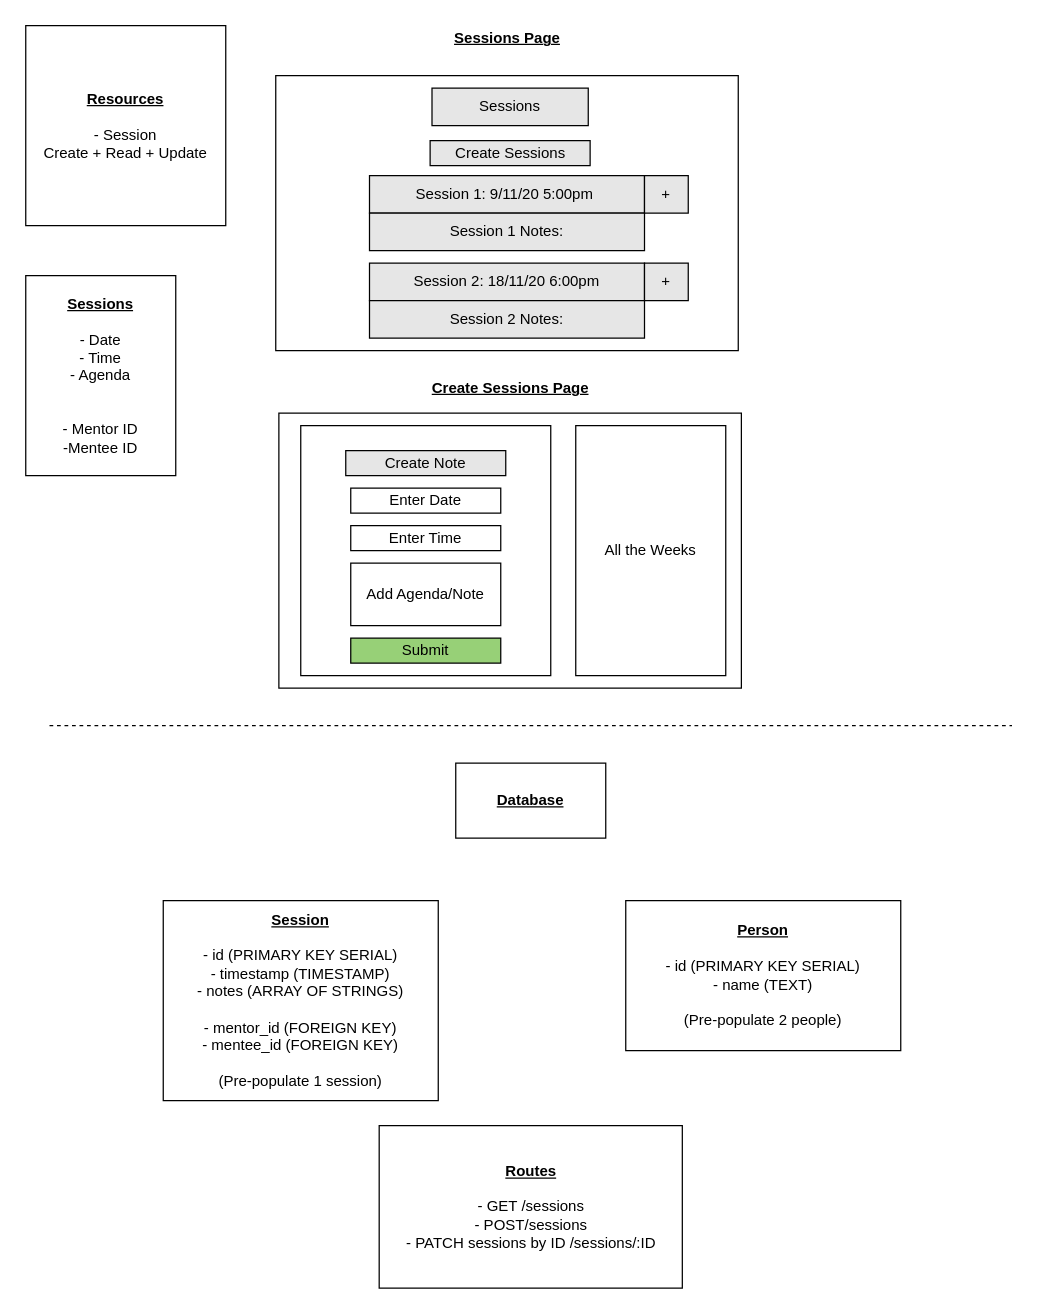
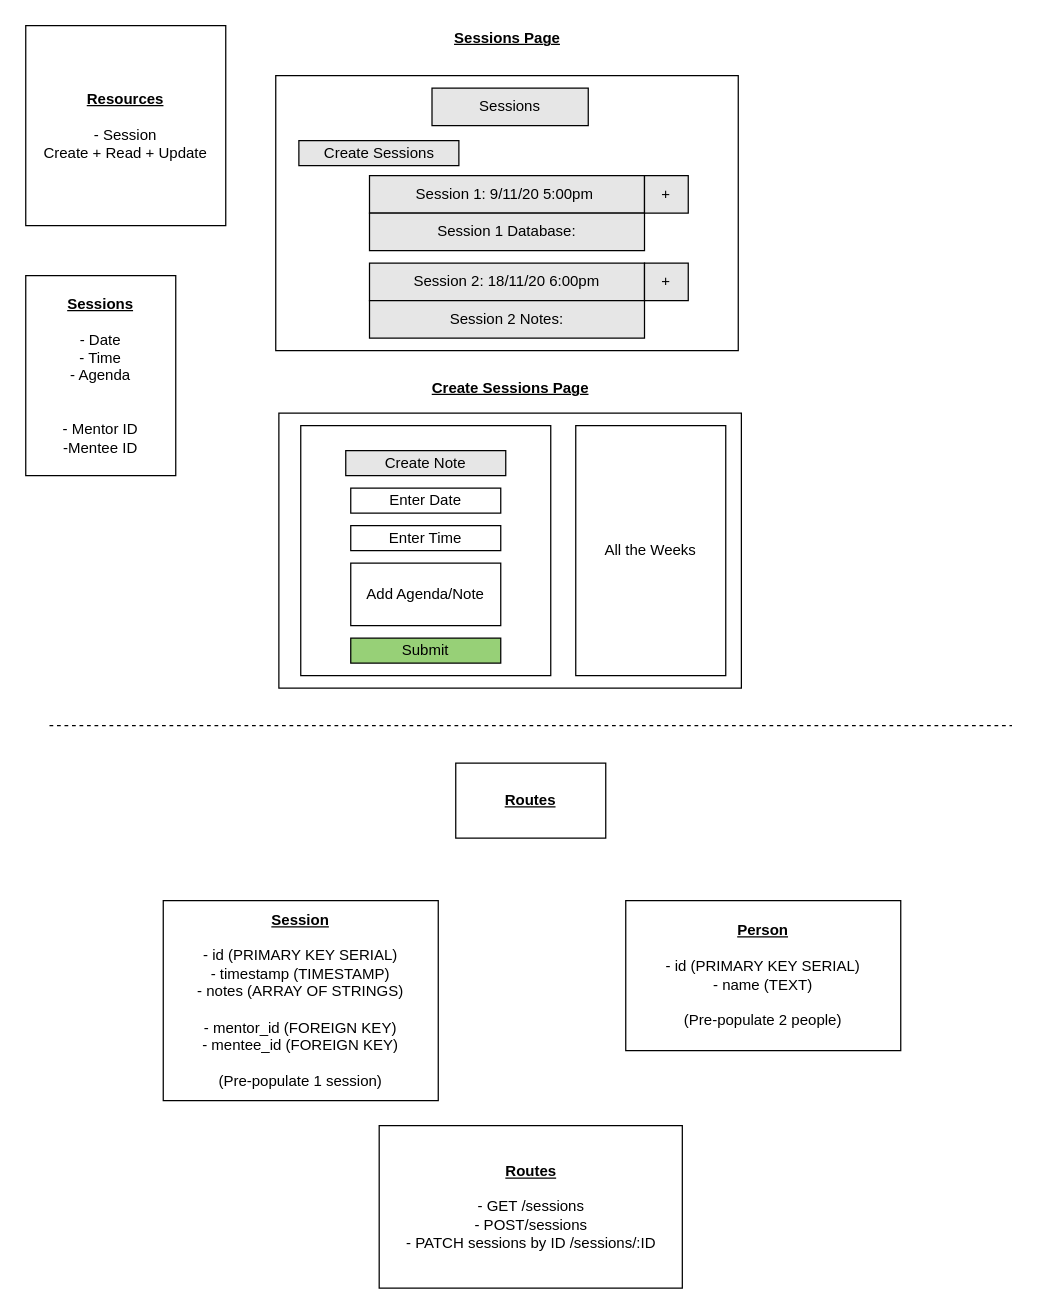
(510, 153) -> (379, 153)
(507, 232) -> (507, 232)
(531, 801) -> (531, 801)
